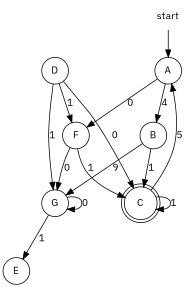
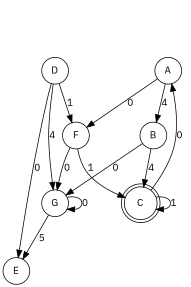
(168, 16) -> none
(100, 129) -> (33, 166)
(52, 135) -> (52, 135)
(180, 135) -> (180, 135)
(116, 168) -> (116, 168)
(151, 168) -> (151, 168)
(42, 239) -> (42, 239)
